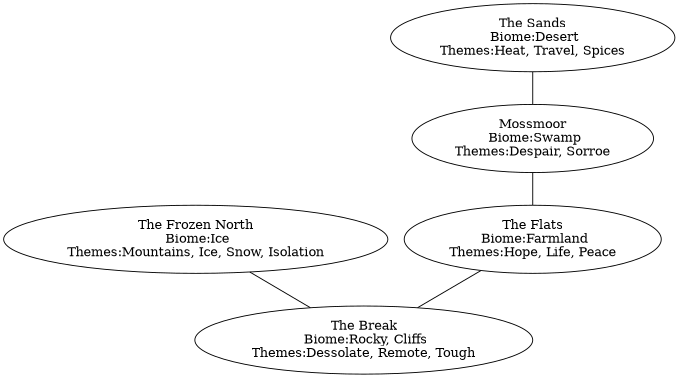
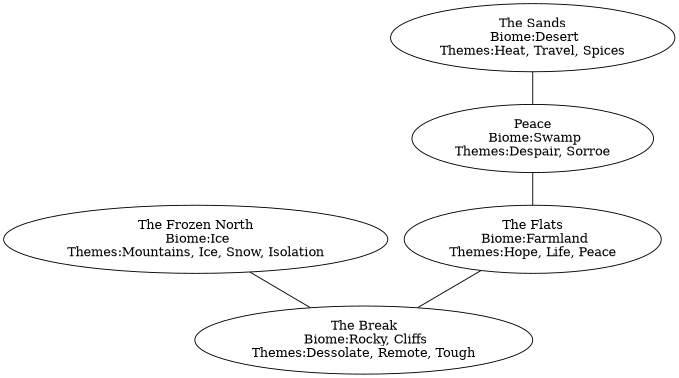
(533, 138) -> (533, 138)
